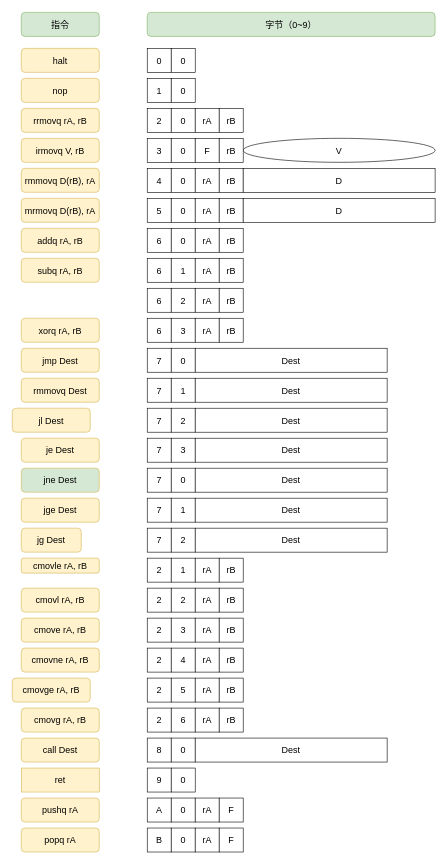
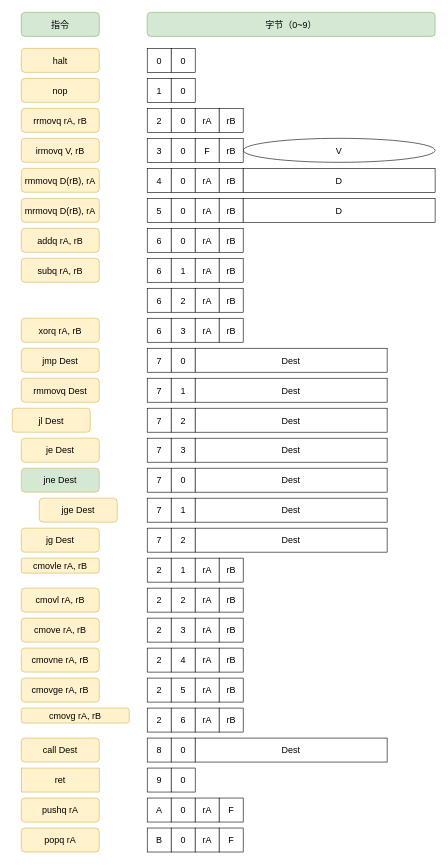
(60, 510) -> (78, 510)
(51, 540) -> (60, 540)
(51, 690) -> (60, 690)
(60, 720) -> (75, 716)
